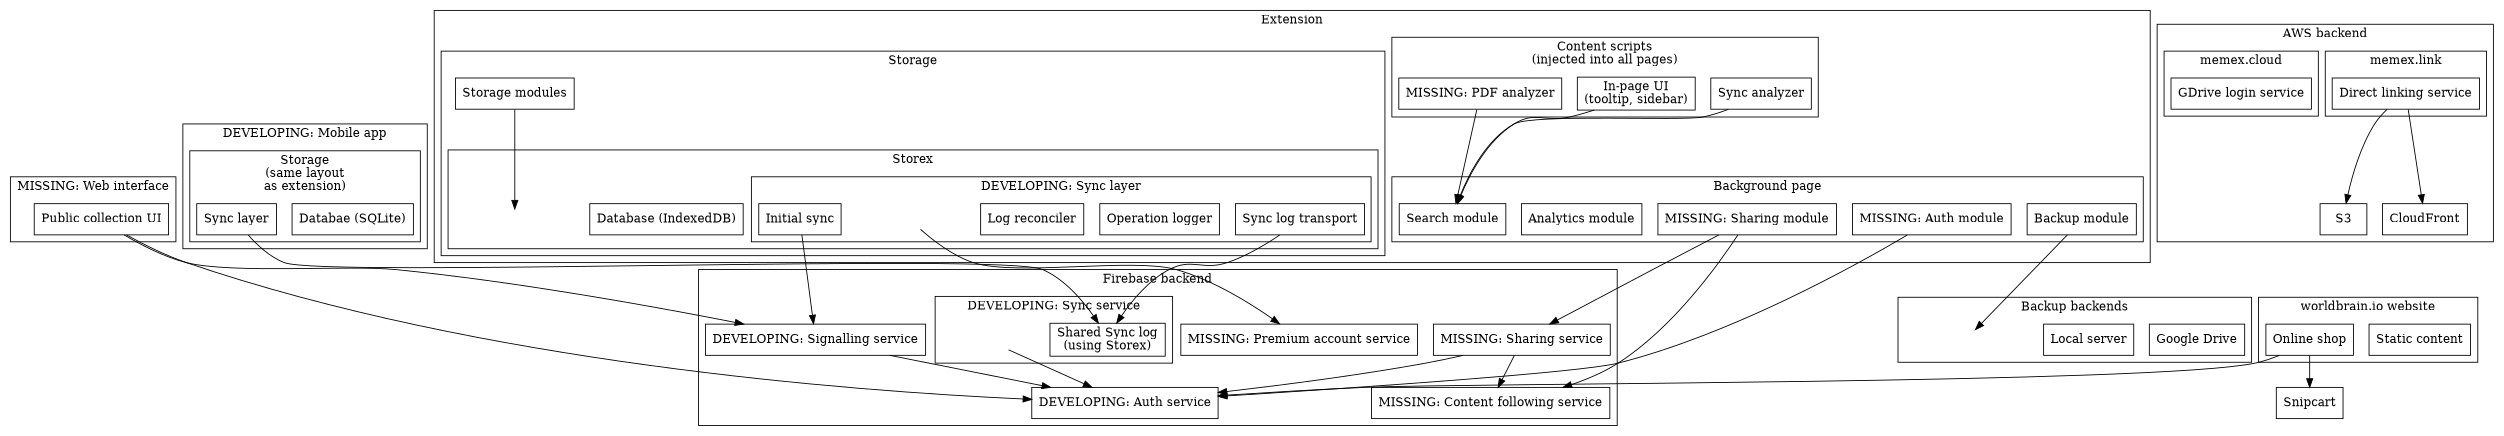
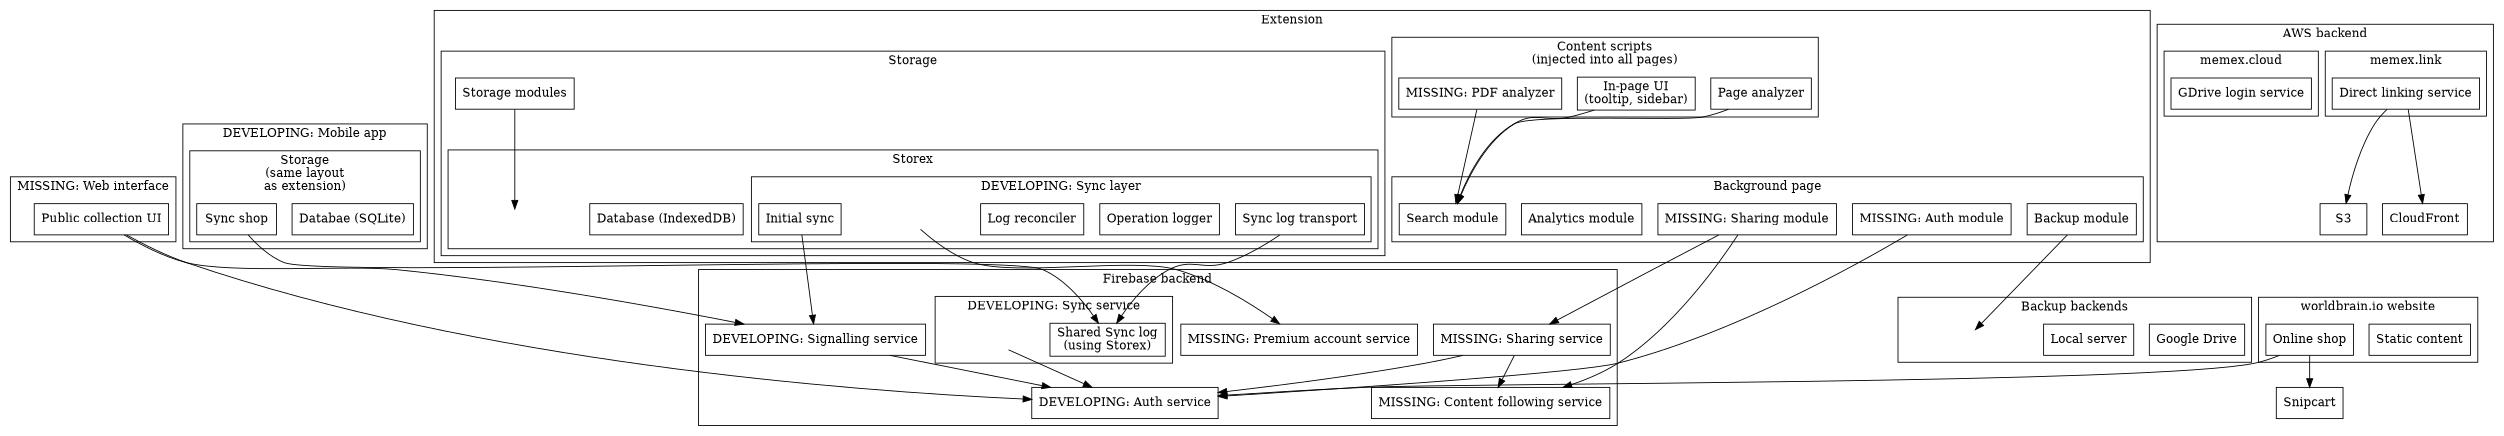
(1761, 94) -> (1761, 94)
(237, 219) -> (237, 219)
